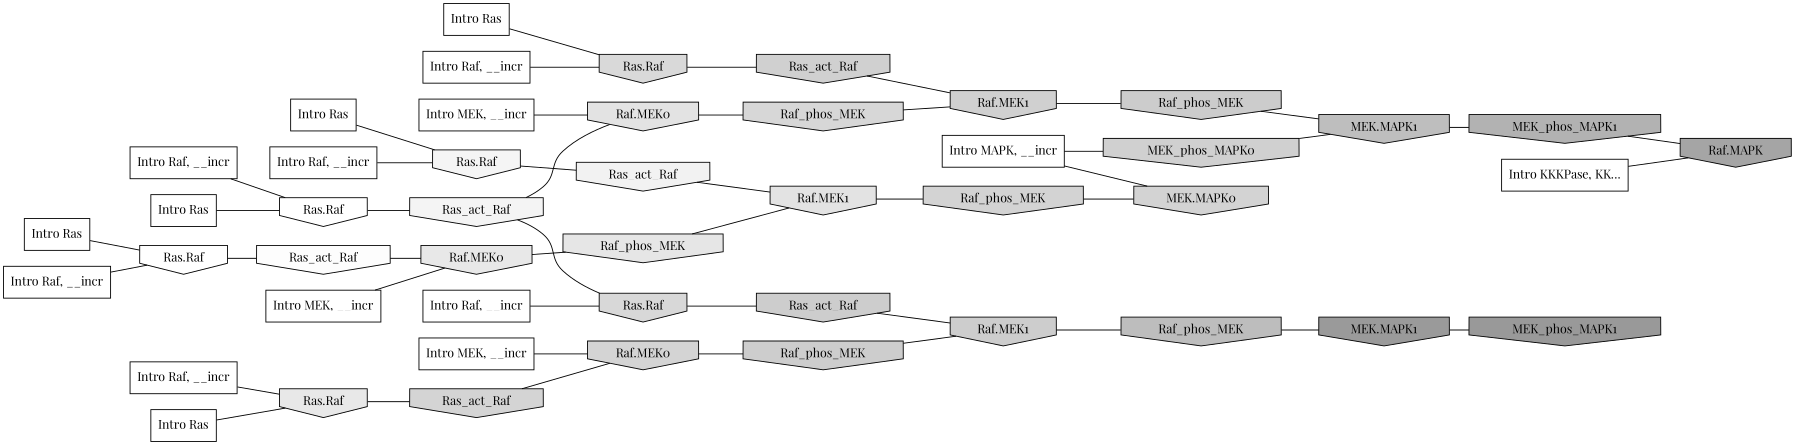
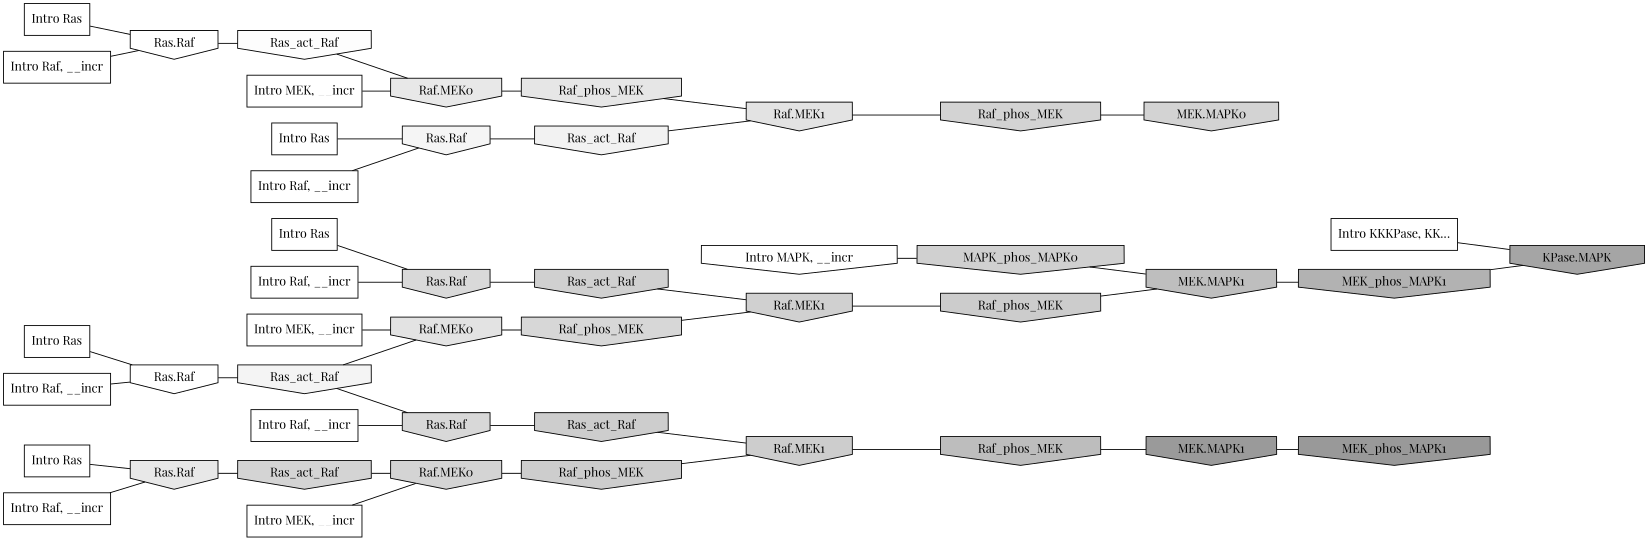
(1003, 151) -> (799, 258)
(1201, 151) -> (1021, 258)
(1736, 151) -> (1577, 258)
(1106, 176) -> none
